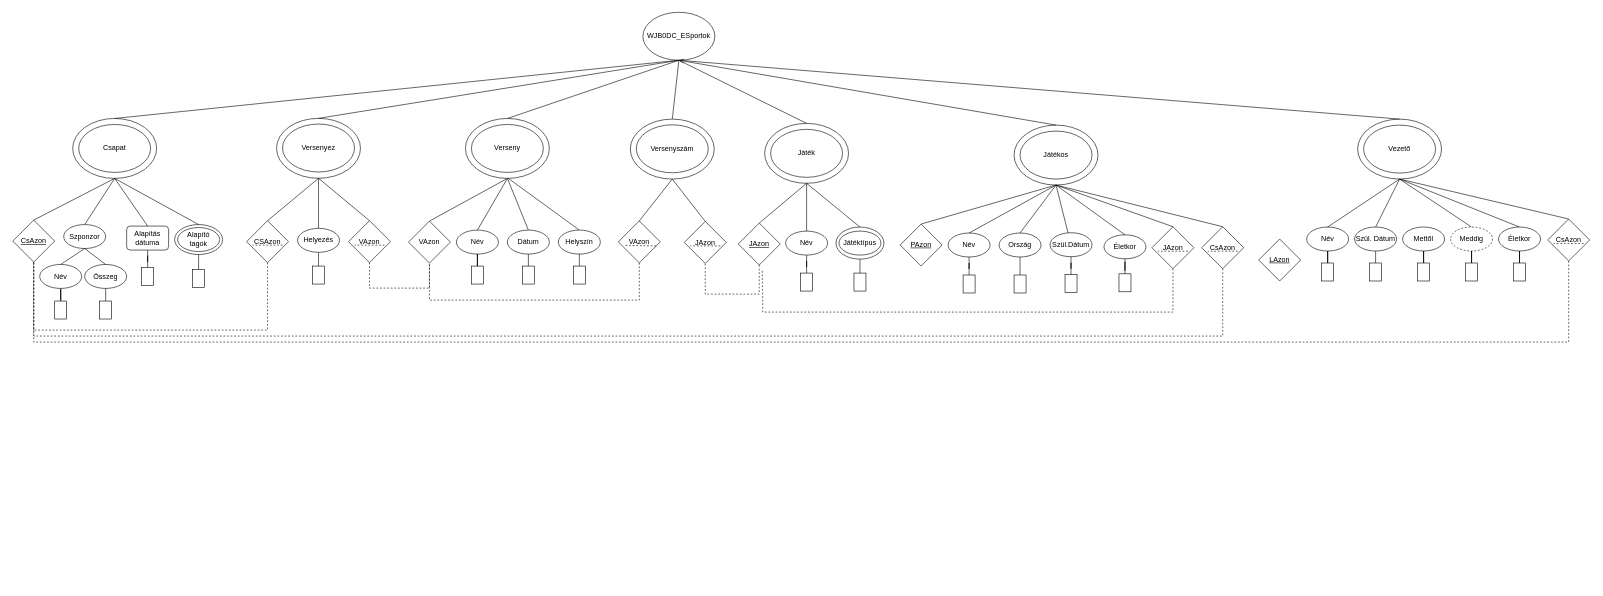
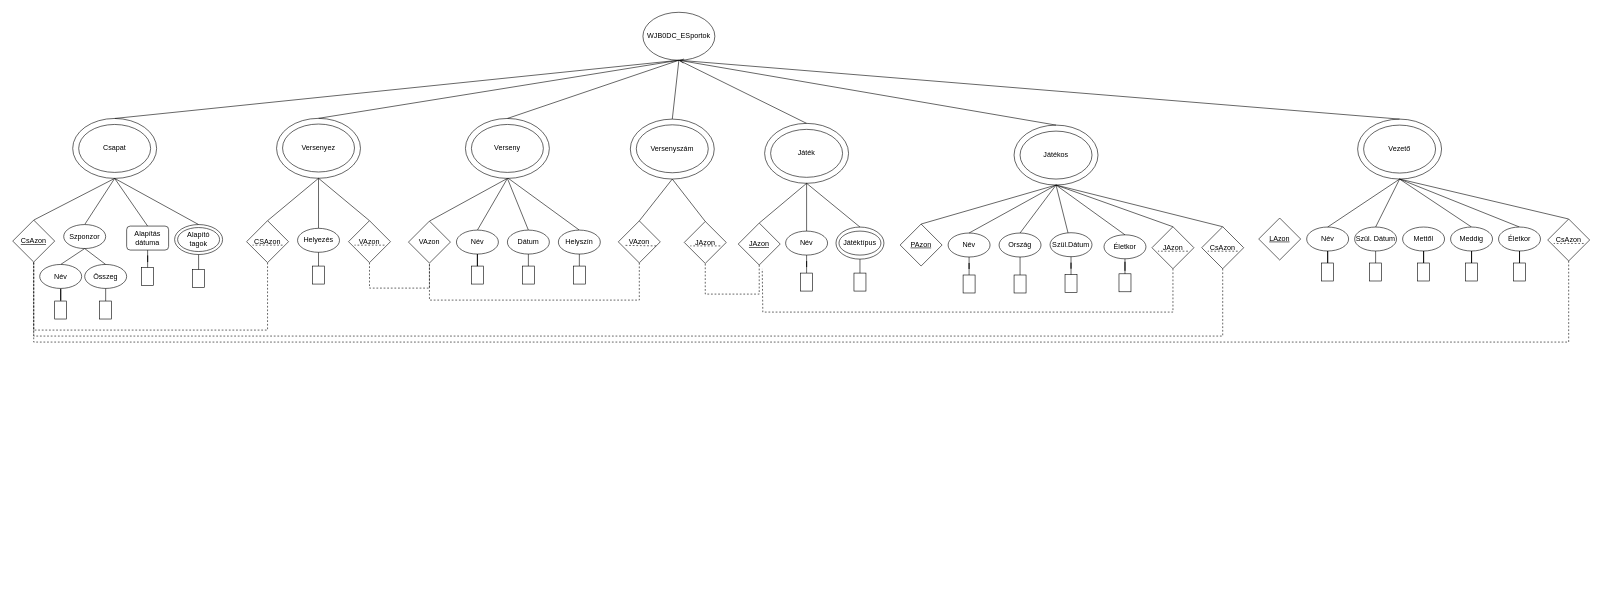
(1472, 239) -> (1472, 239)
(1280, 260) -> (1280, 239)
